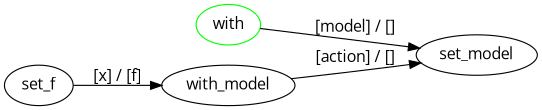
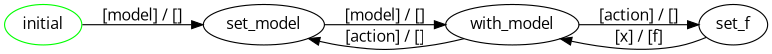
(228, 25) -> (43, 25)
none -> (379, 25)
none -> (633, 25)
